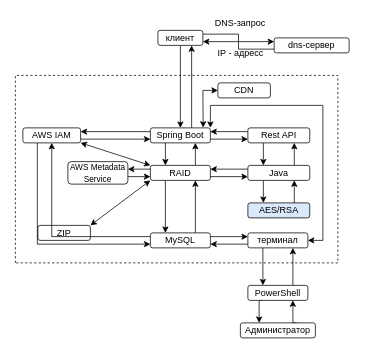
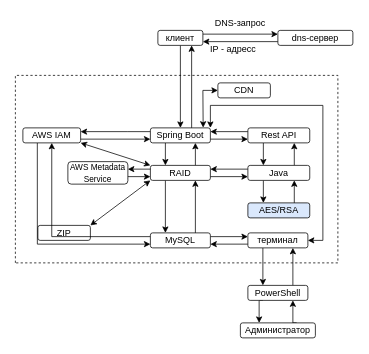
(312, 45) -> (315, 38)
(240, 53) -> (233, 49)
